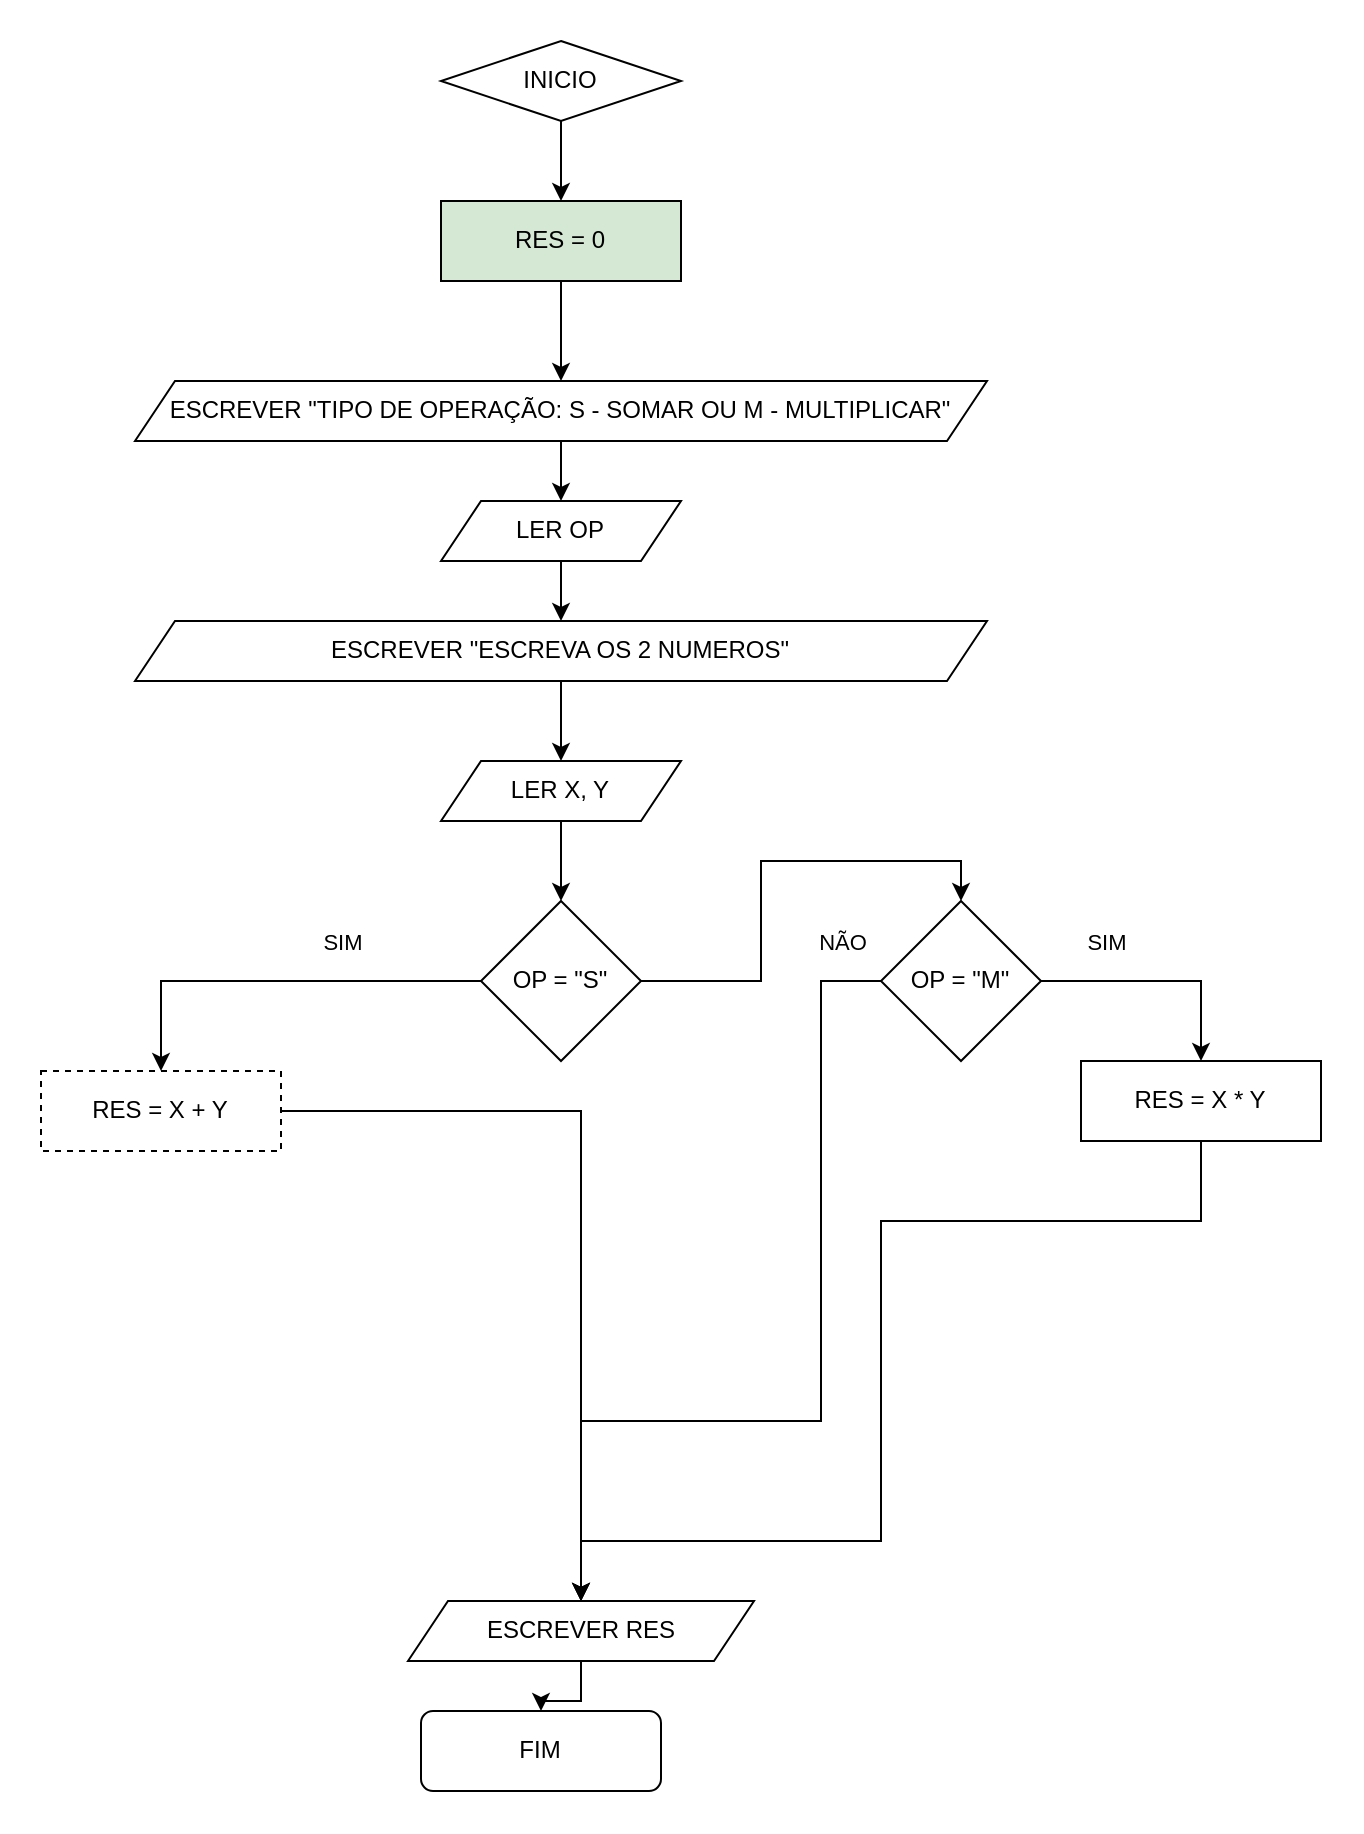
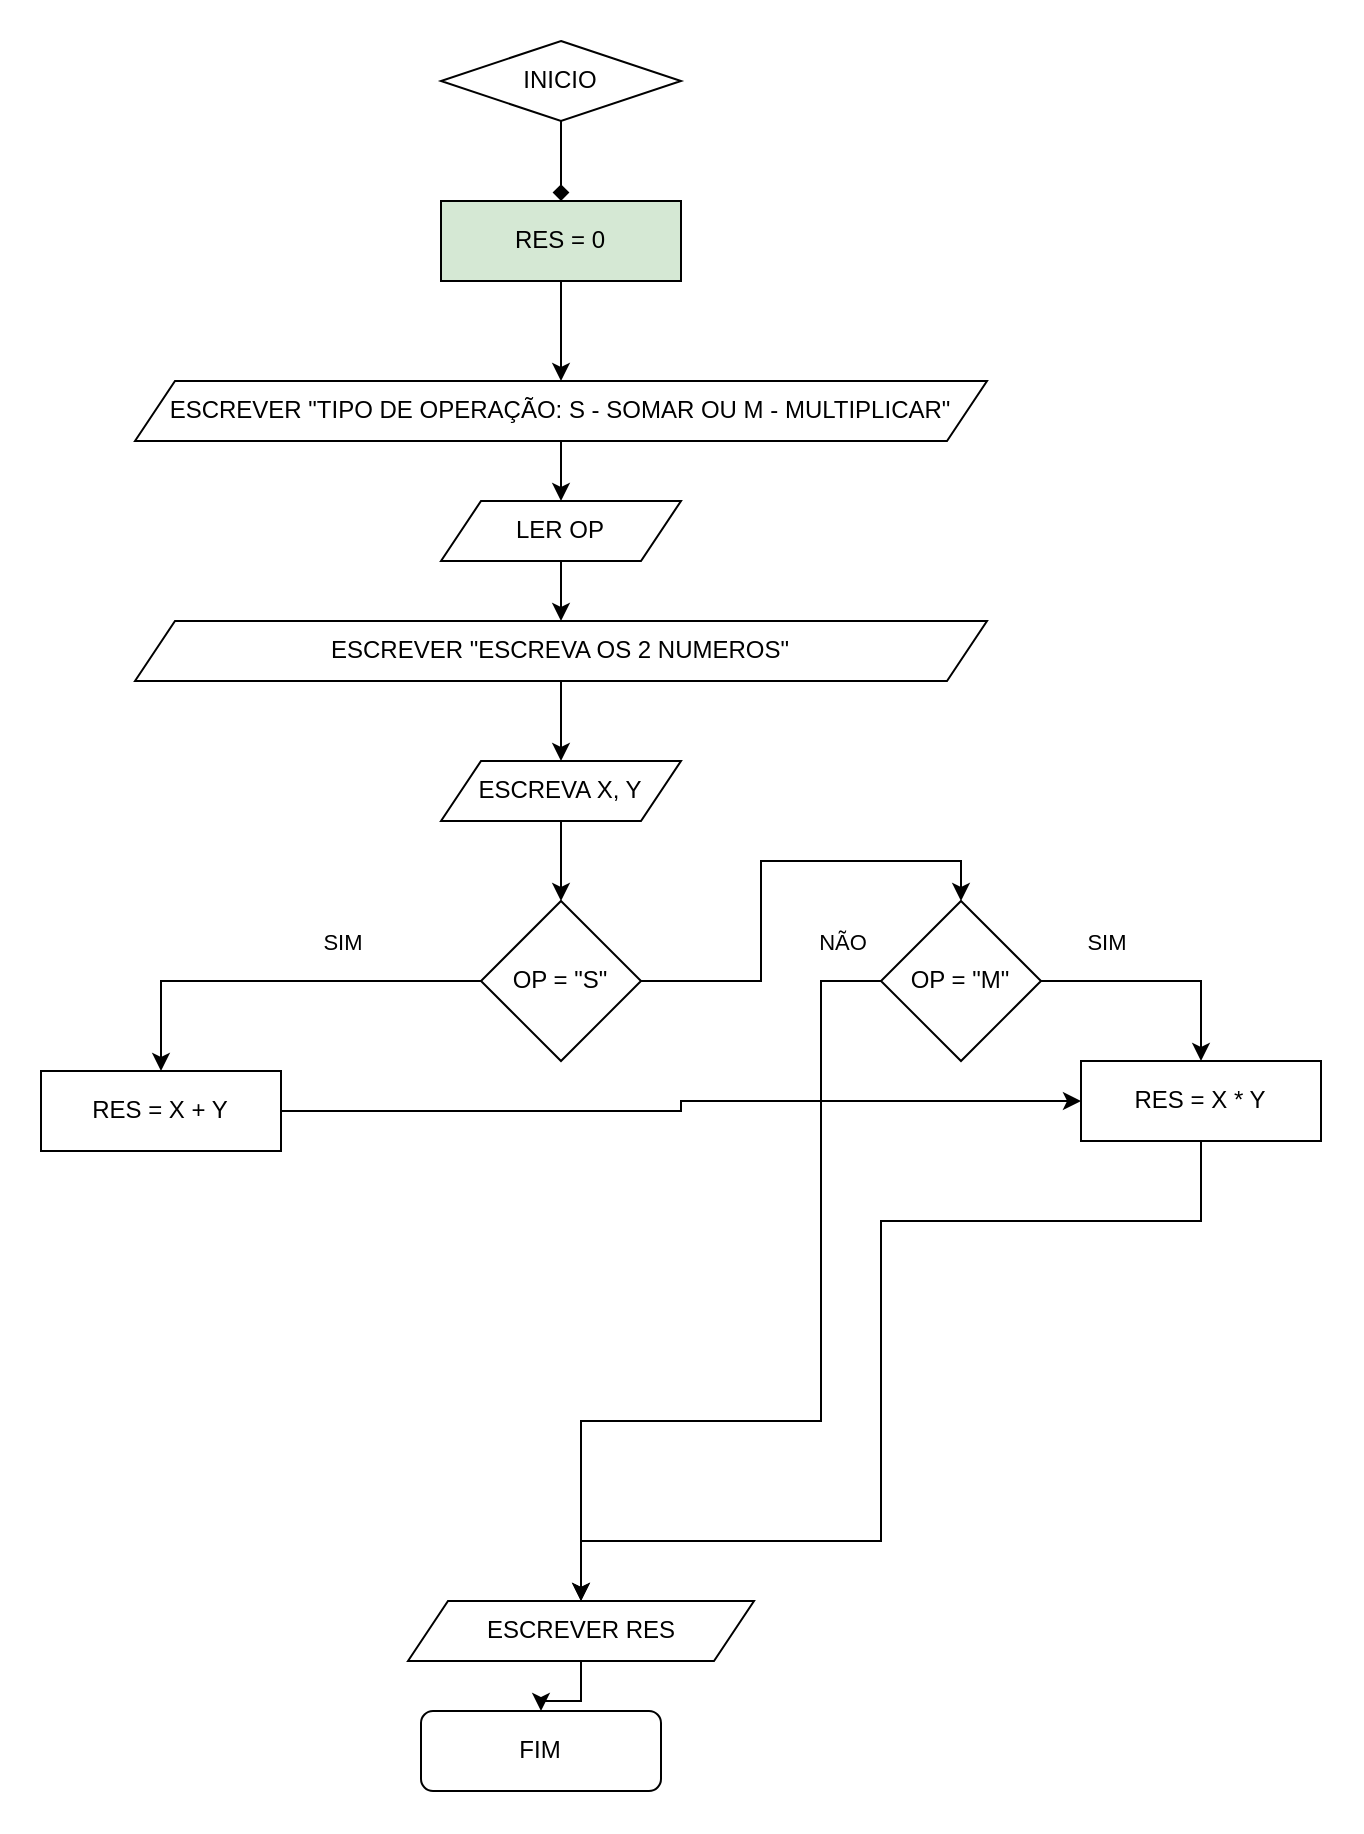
(561, 186) -> (561, 185)
(561, 791) -> (561, 791)
(161, 1111) -> (161, 1111)
(581, 1262) -> (818, 1101)
